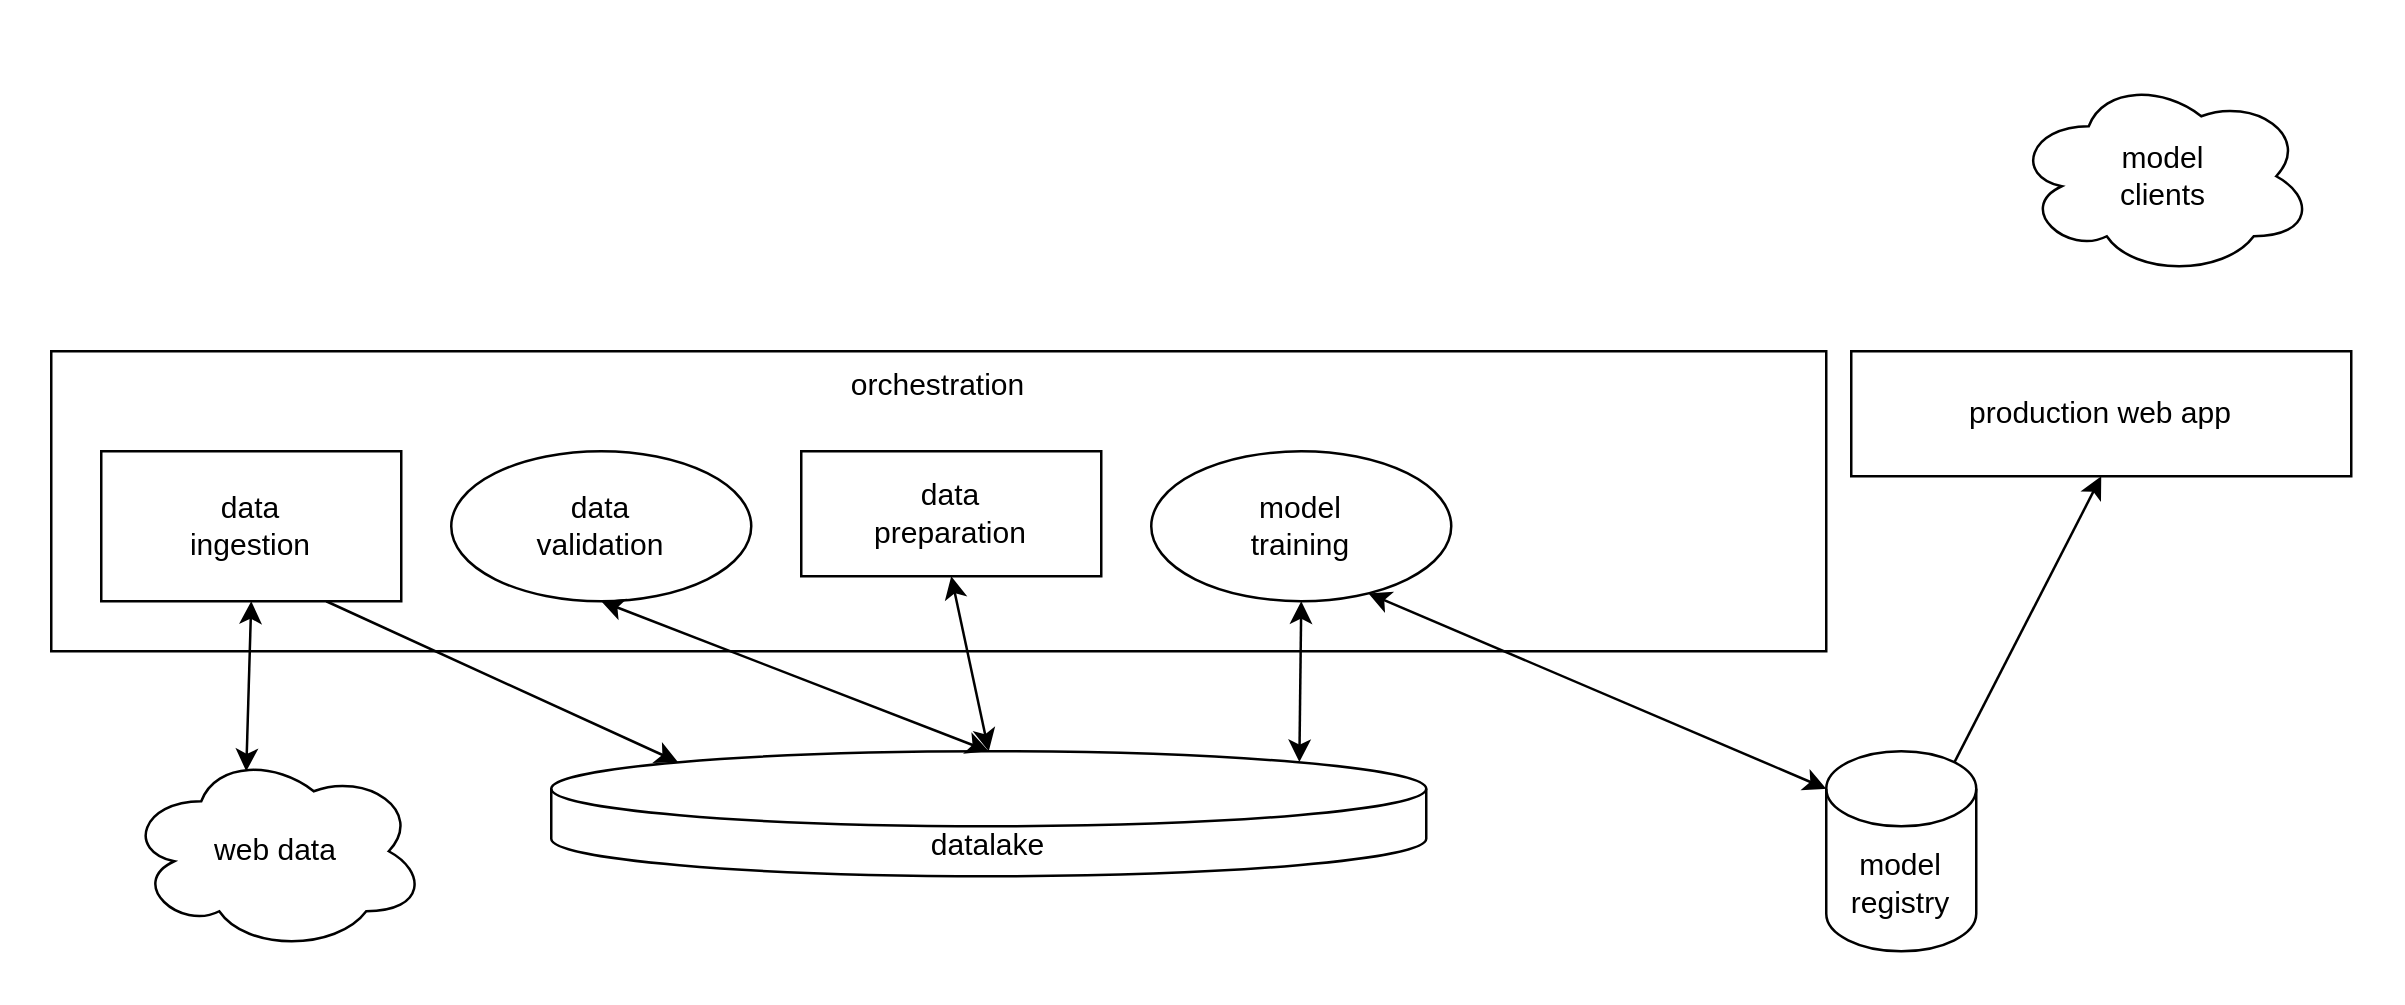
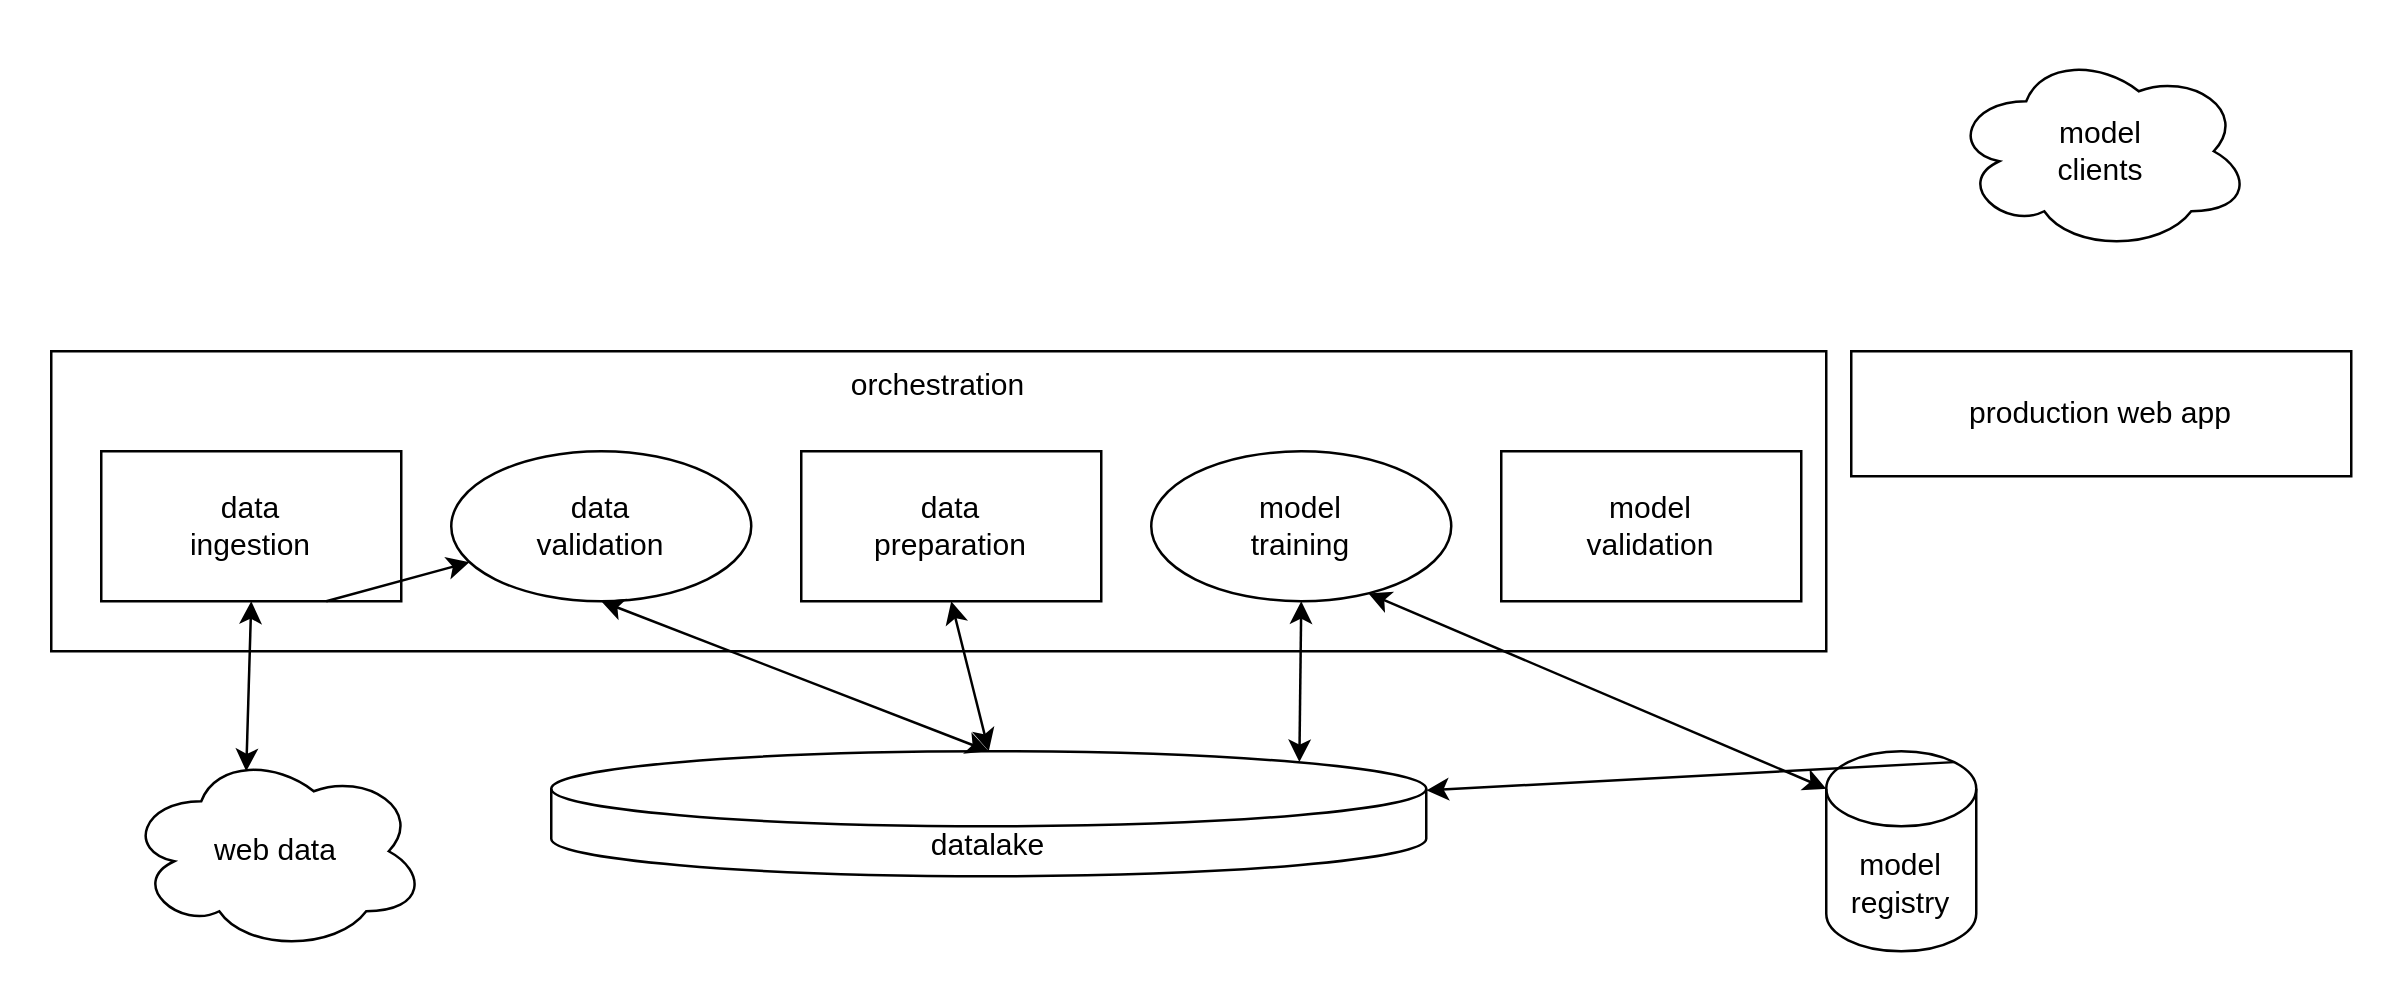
(2164, 176) -> (2101, 151)
(951, 514) -> (951, 526)
none -> (1651, 526)
(2024, 627) -> (1610, 781)
(495, 678) -> (390, 584)
